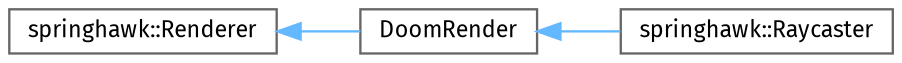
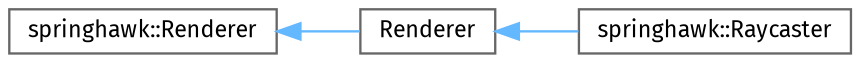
(449, 31) -> (428, 31)
